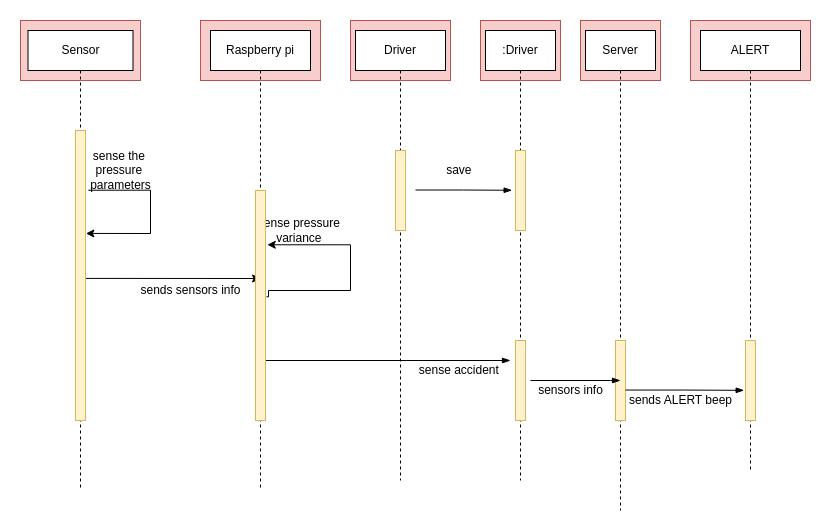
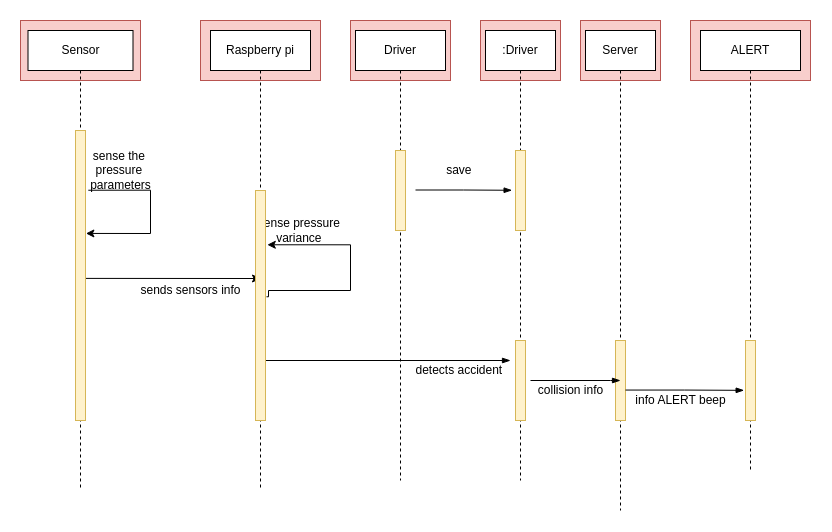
(461, 371) -> (461, 371)
(571, 391) -> (571, 391)
(681, 401) -> (681, 401)
